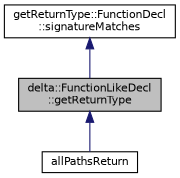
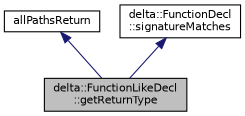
(90, 21) -> (180, 21)
(90, 137) -> (85, 59)
